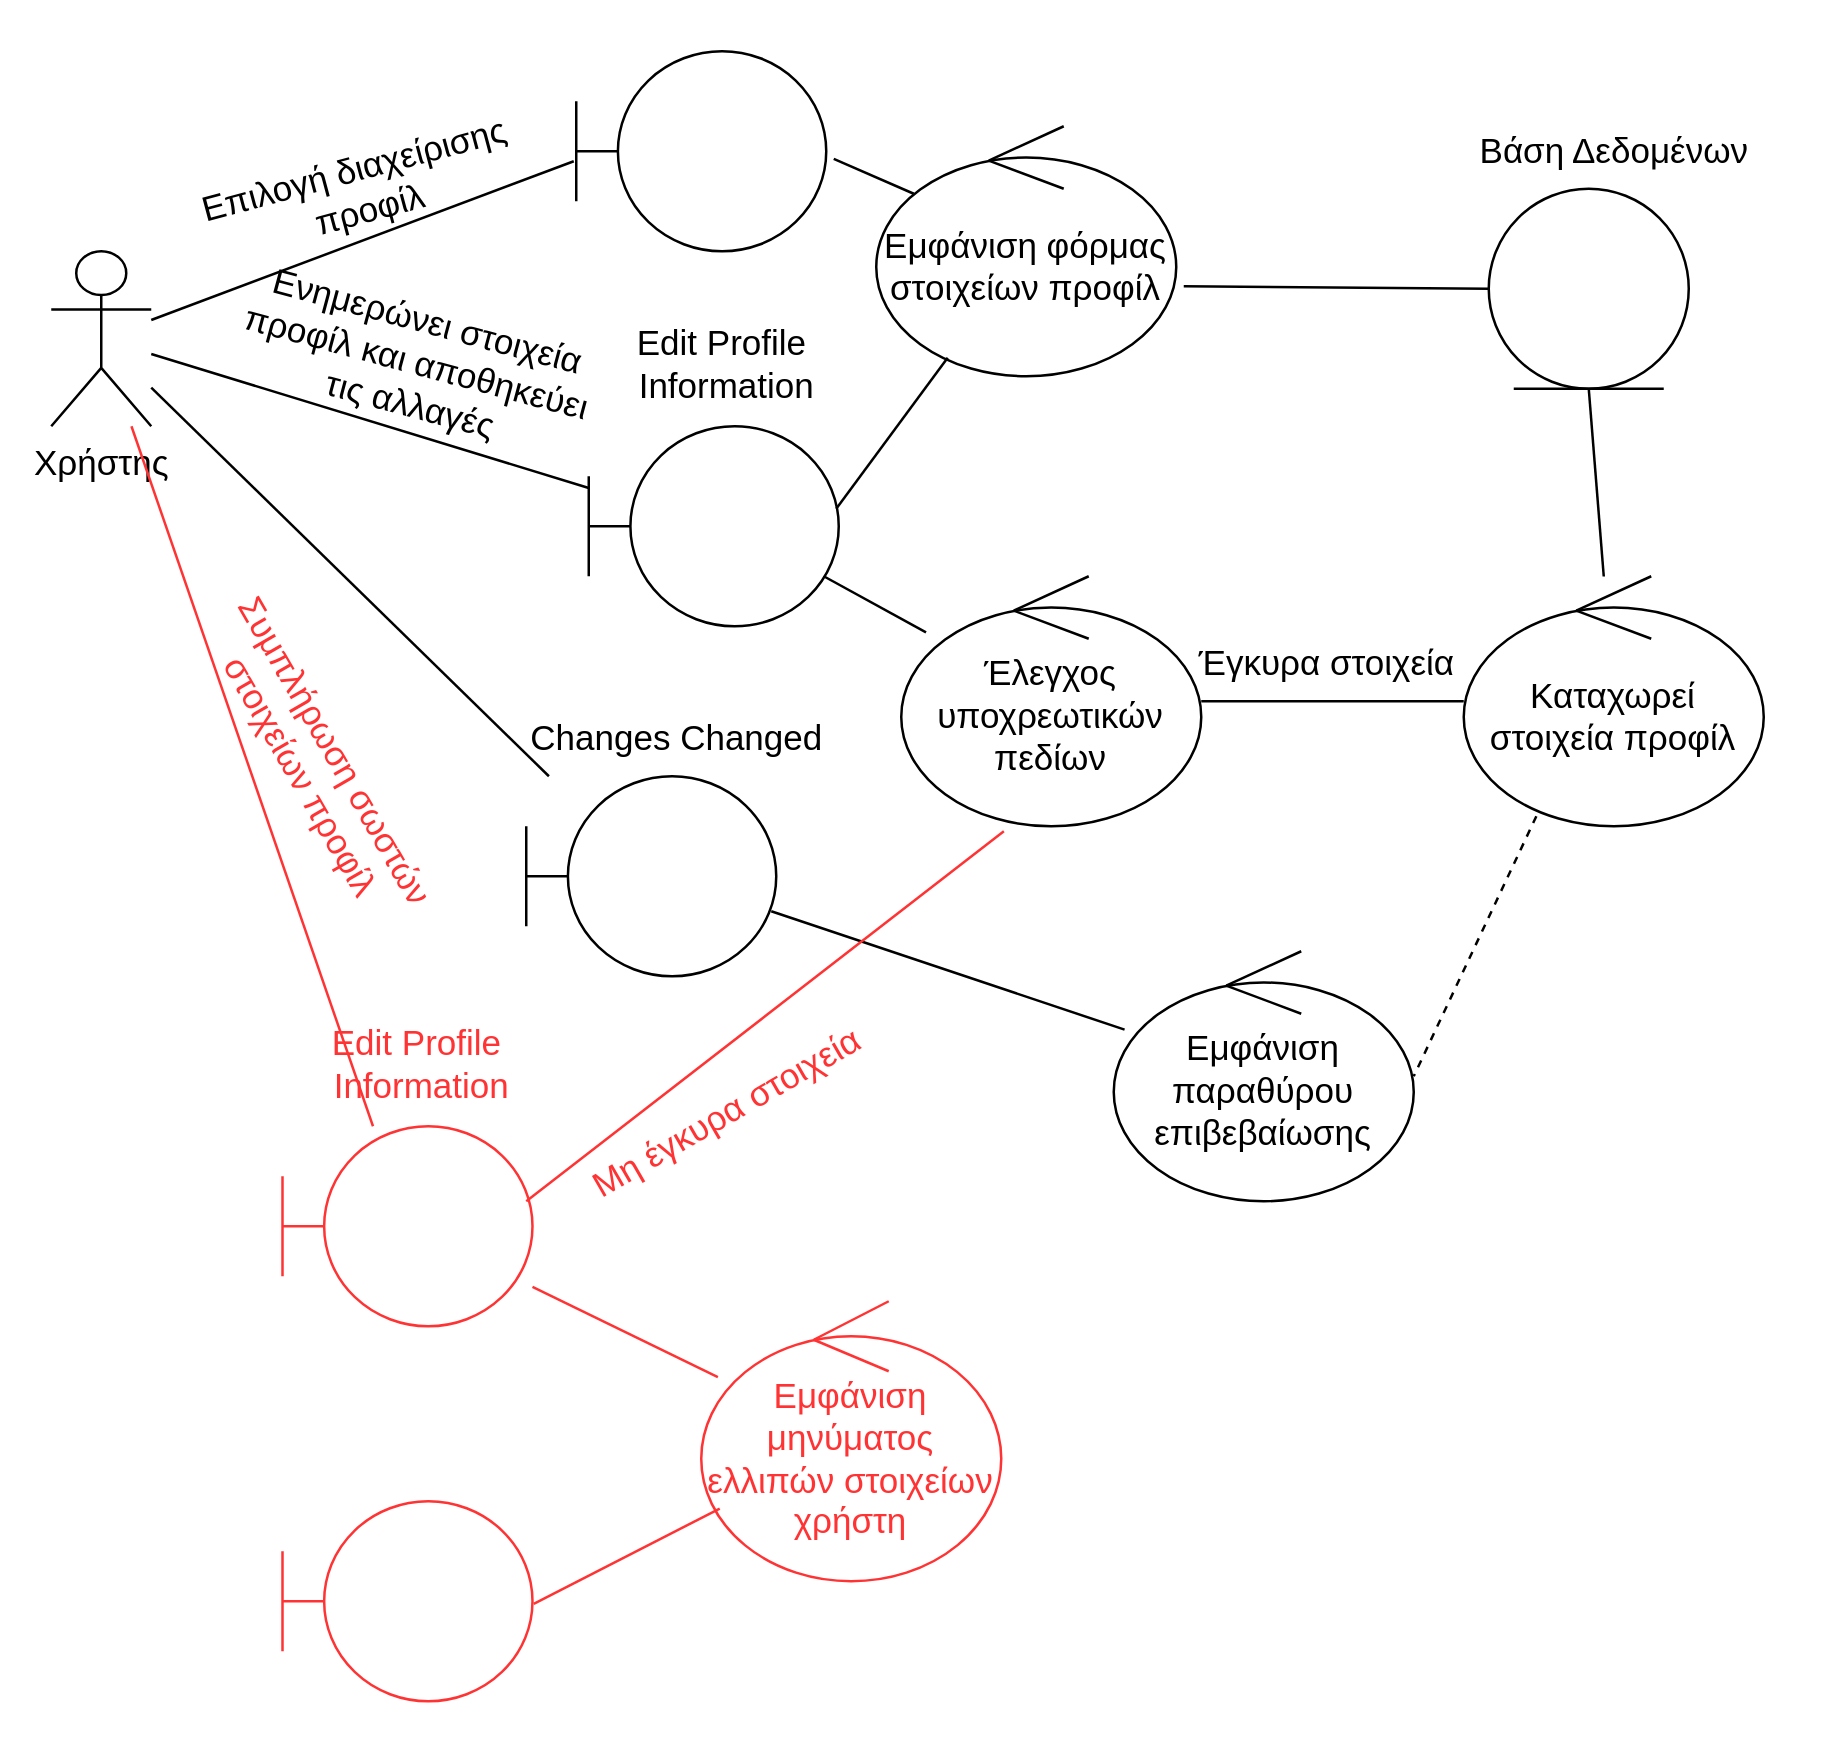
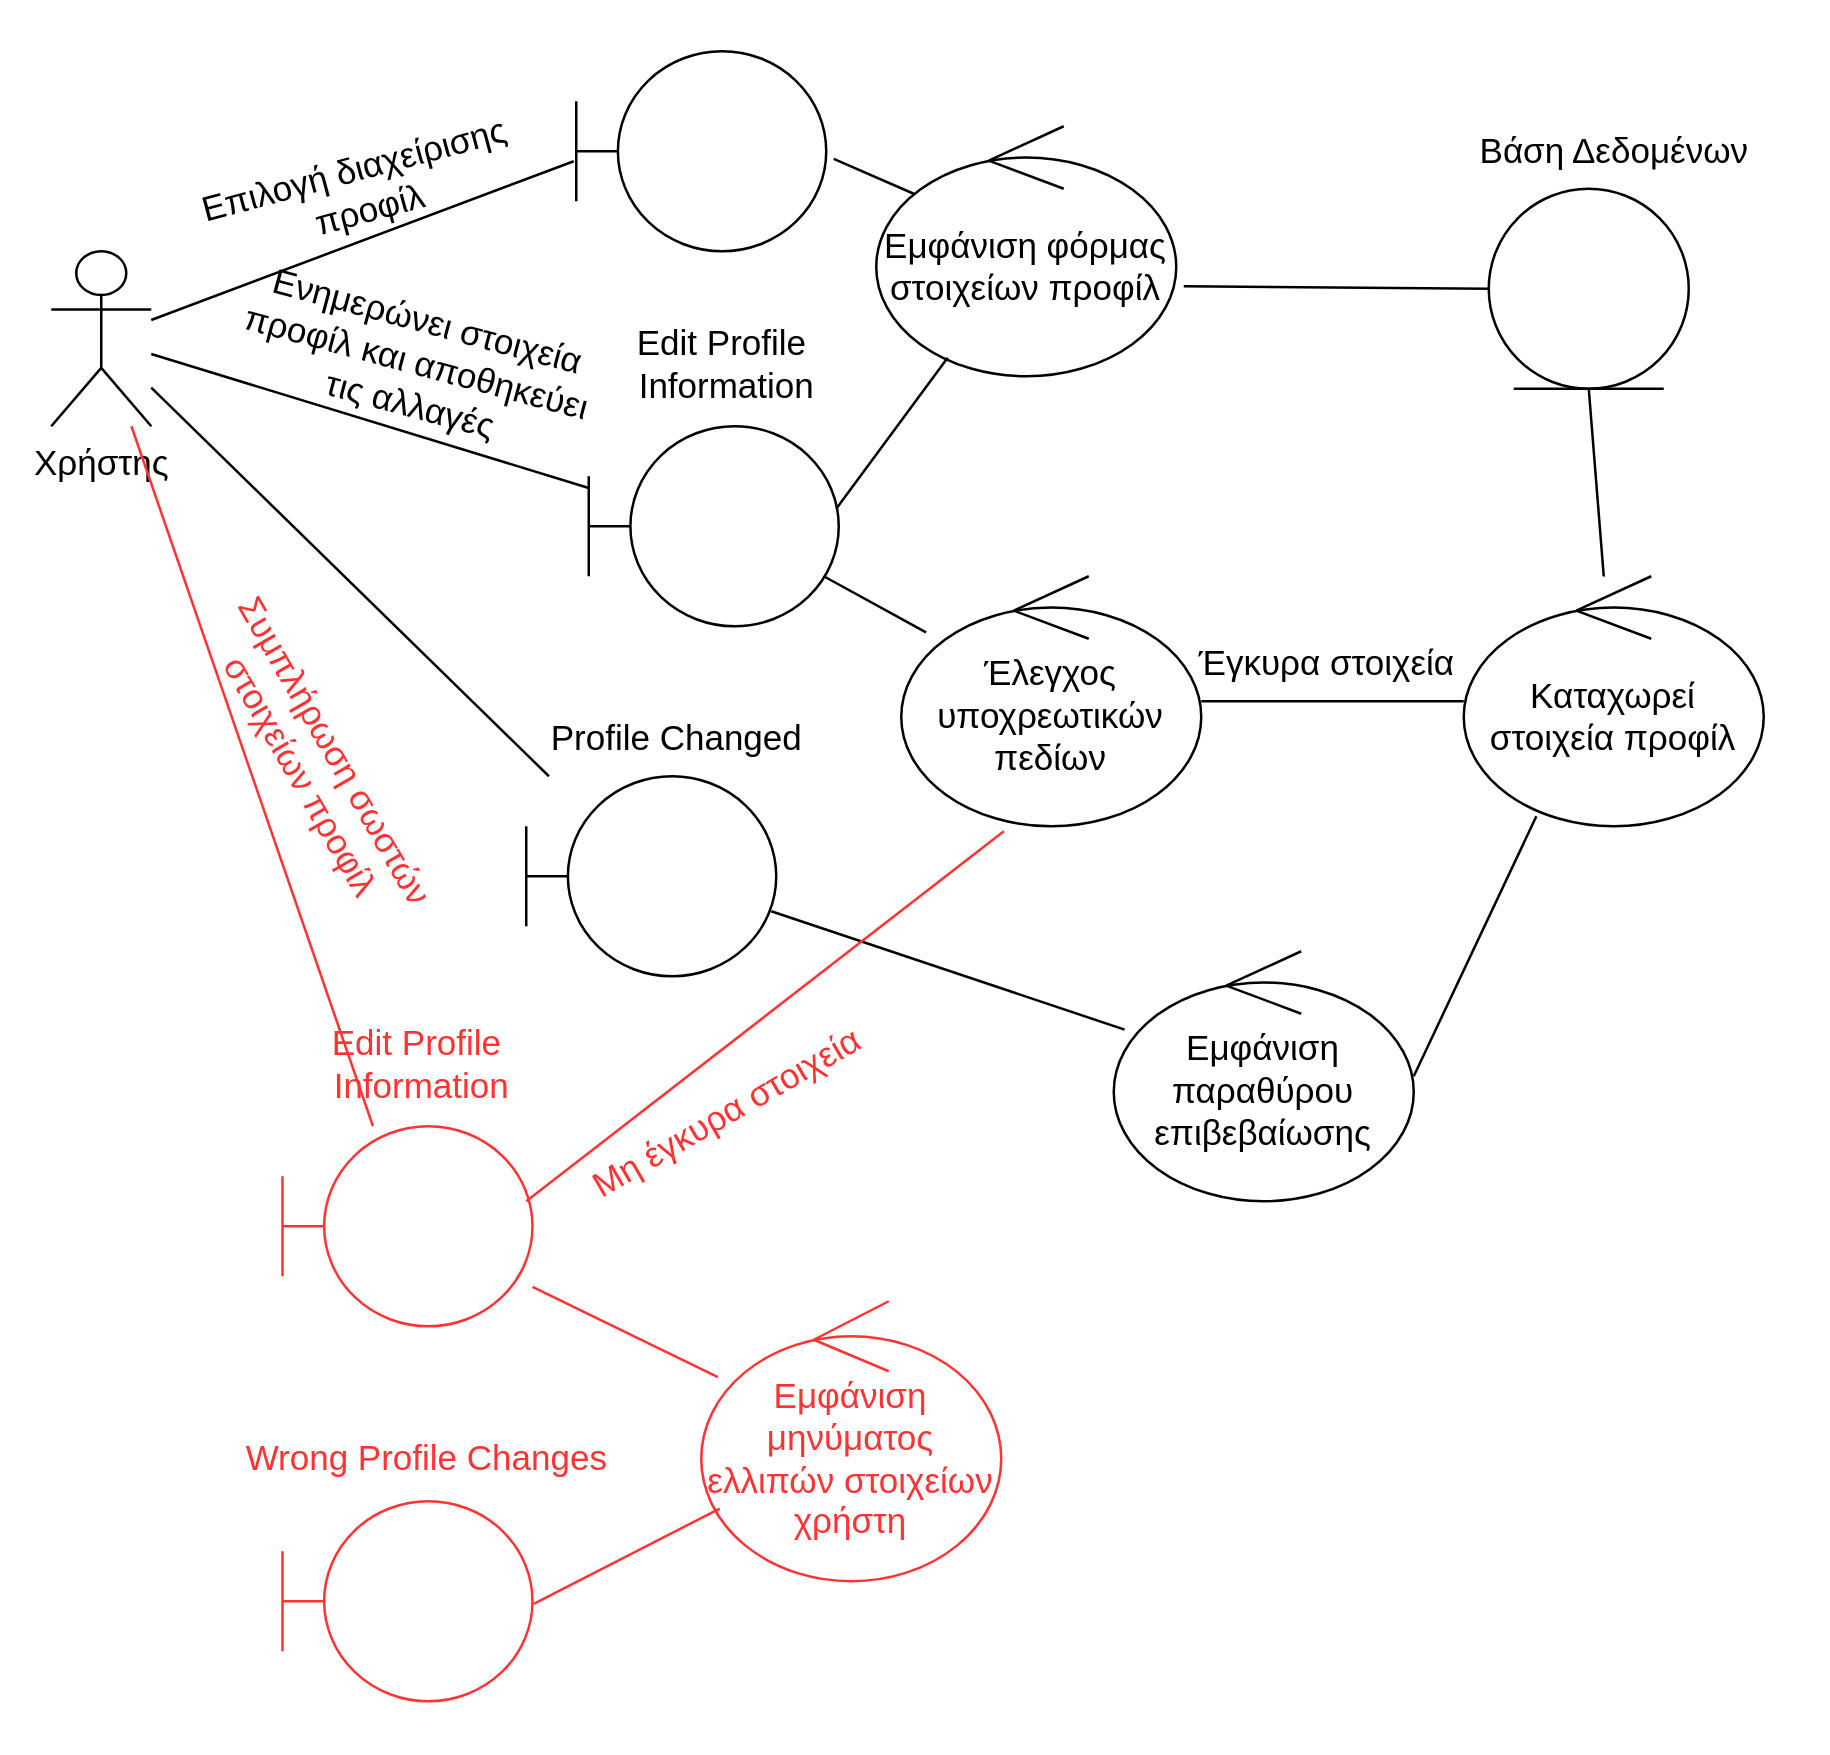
(678, 739) -> (678, 739)
(1474, 948) -> (1474, 948)
none -> (426, 1459)
